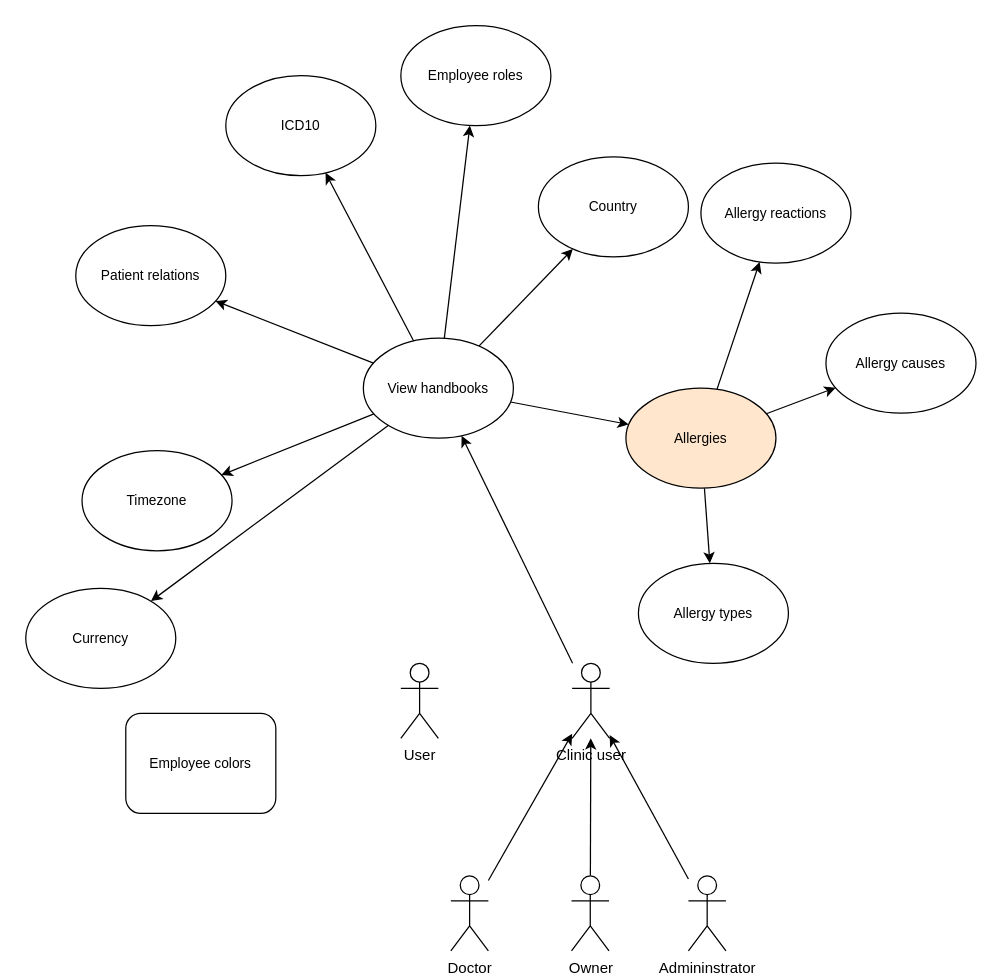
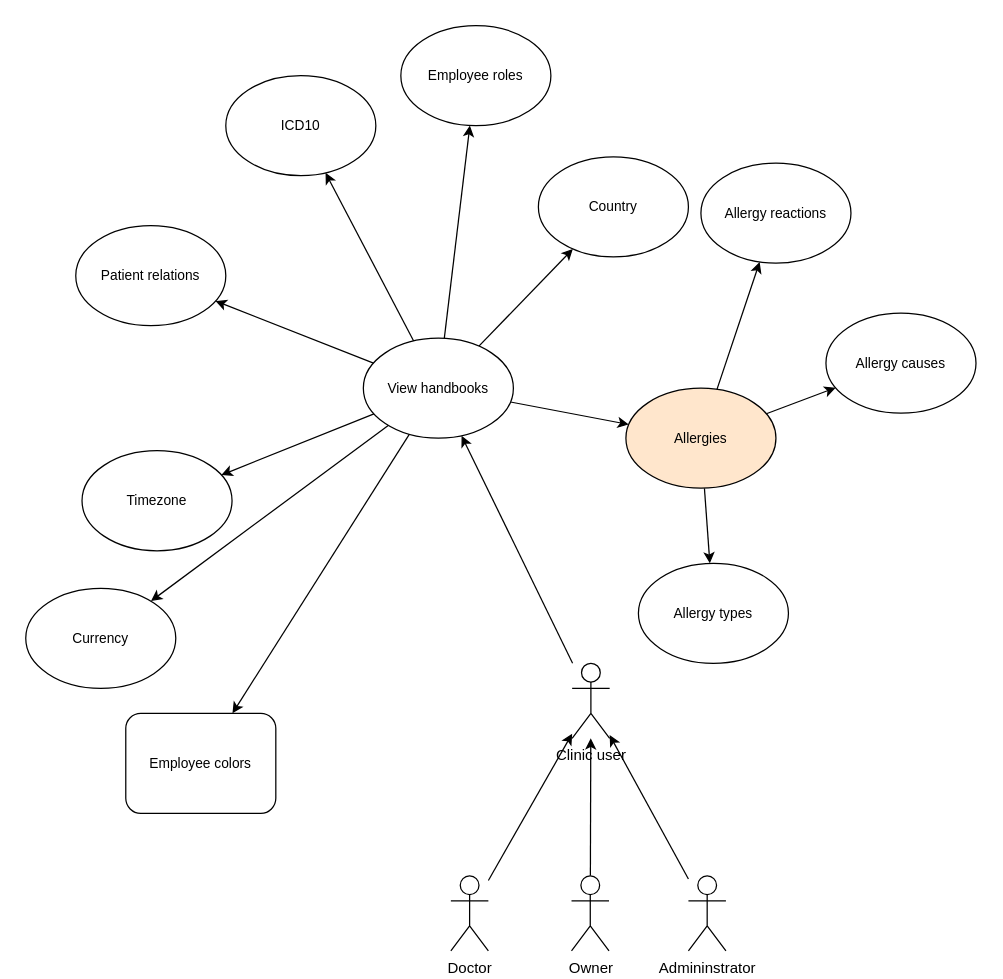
none -> (323, 570)
(419, 701) -> none
